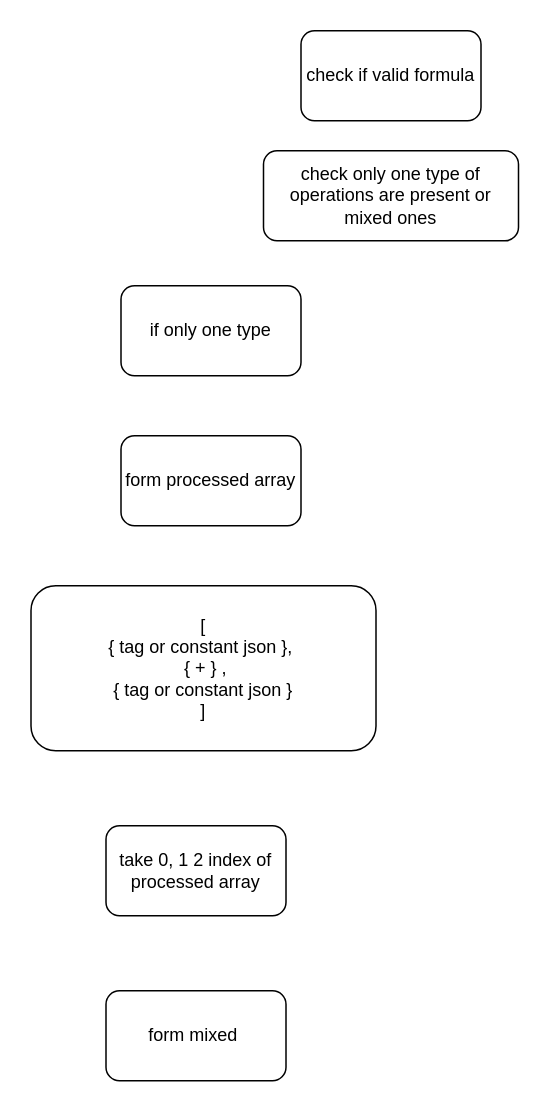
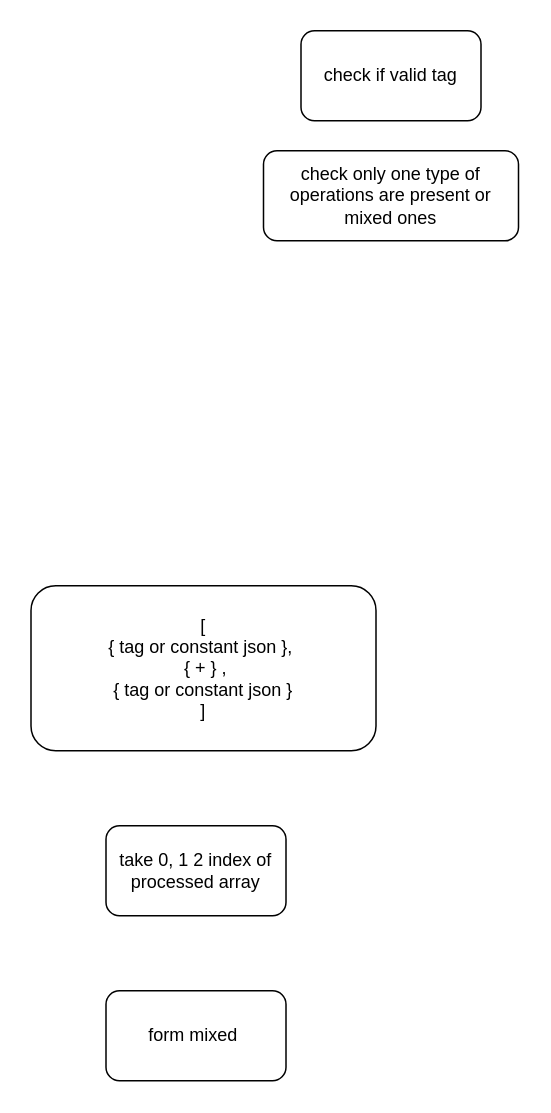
(391, 76) -> (391, 76)
(211, 331) -> none
(211, 481) -> none
